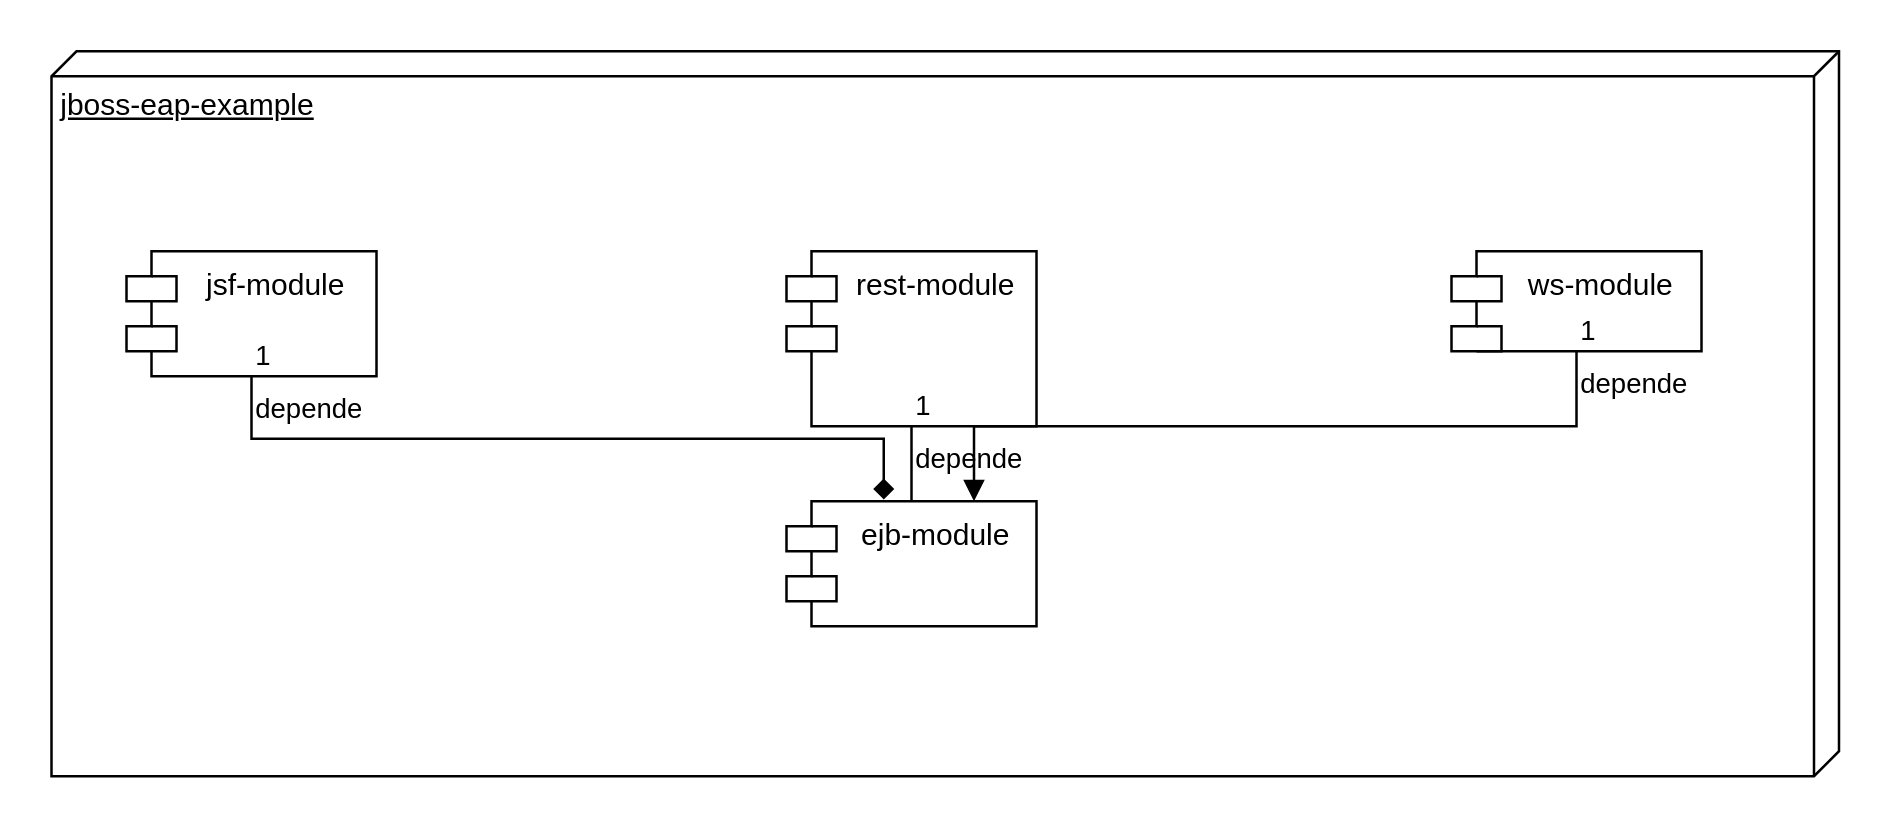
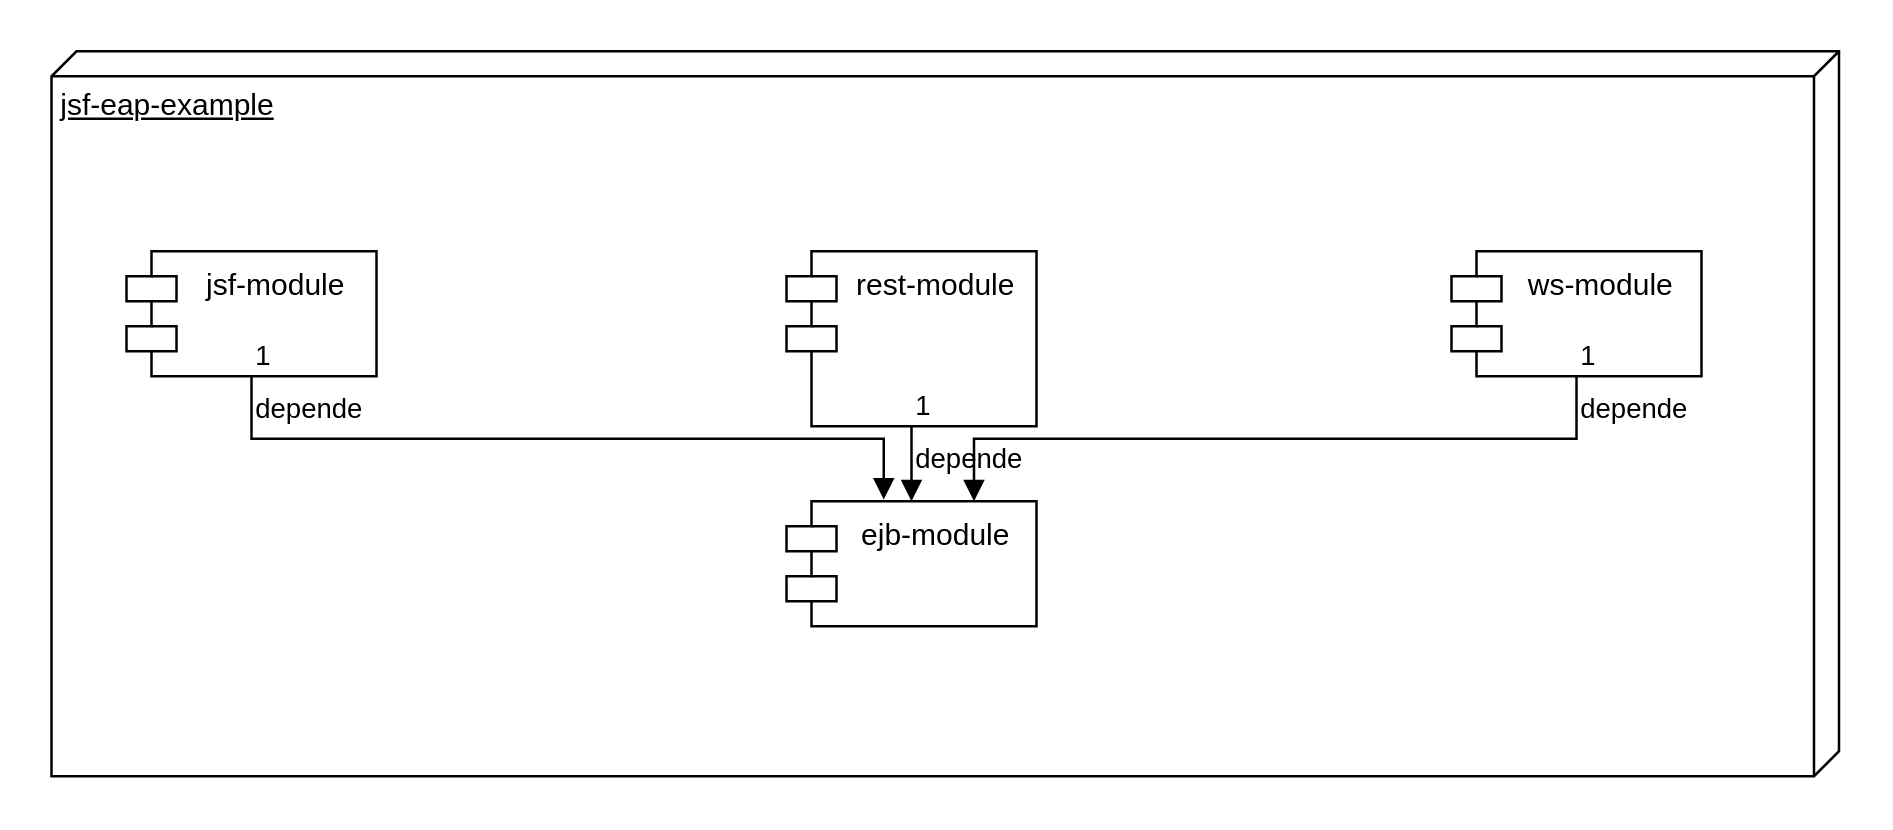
(200, 107) -> (183, 107)
(1576, 301) -> (1576, 314)
(884, 478) -> (884, 477)
(911, 488) -> (911, 479)
